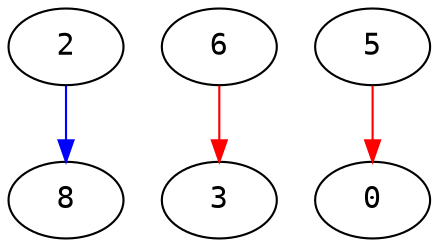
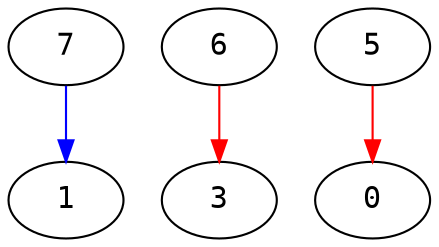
(66, 47) -> (66, 47)
(66, 200) -> (66, 200)
